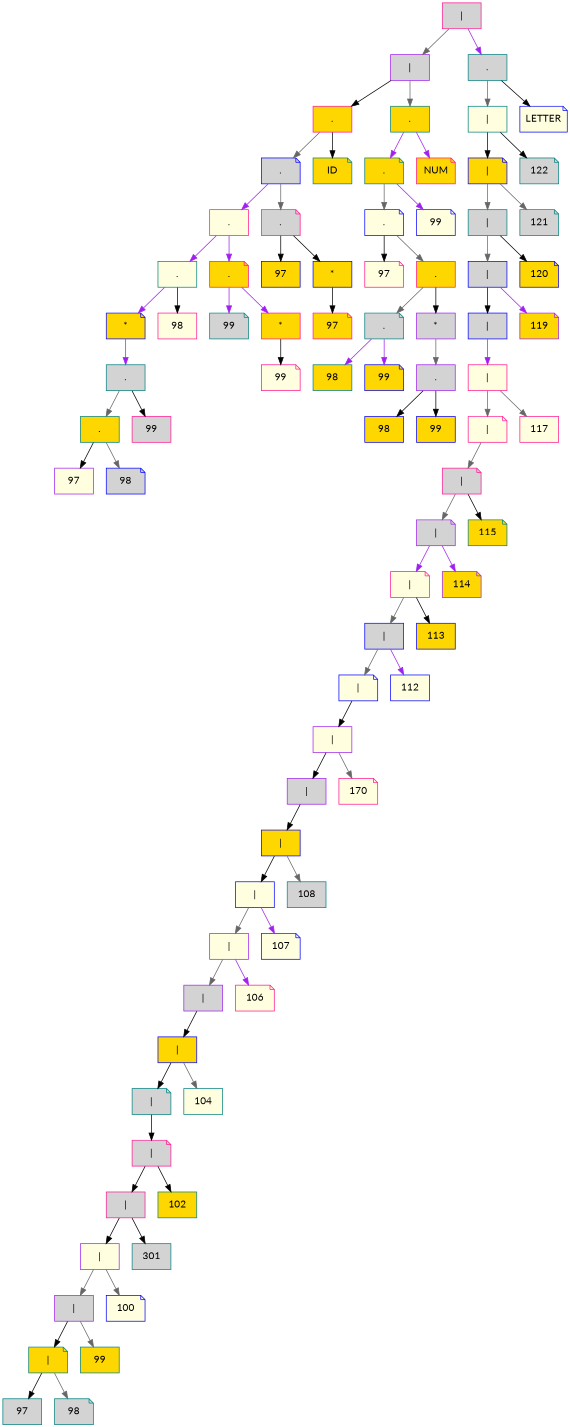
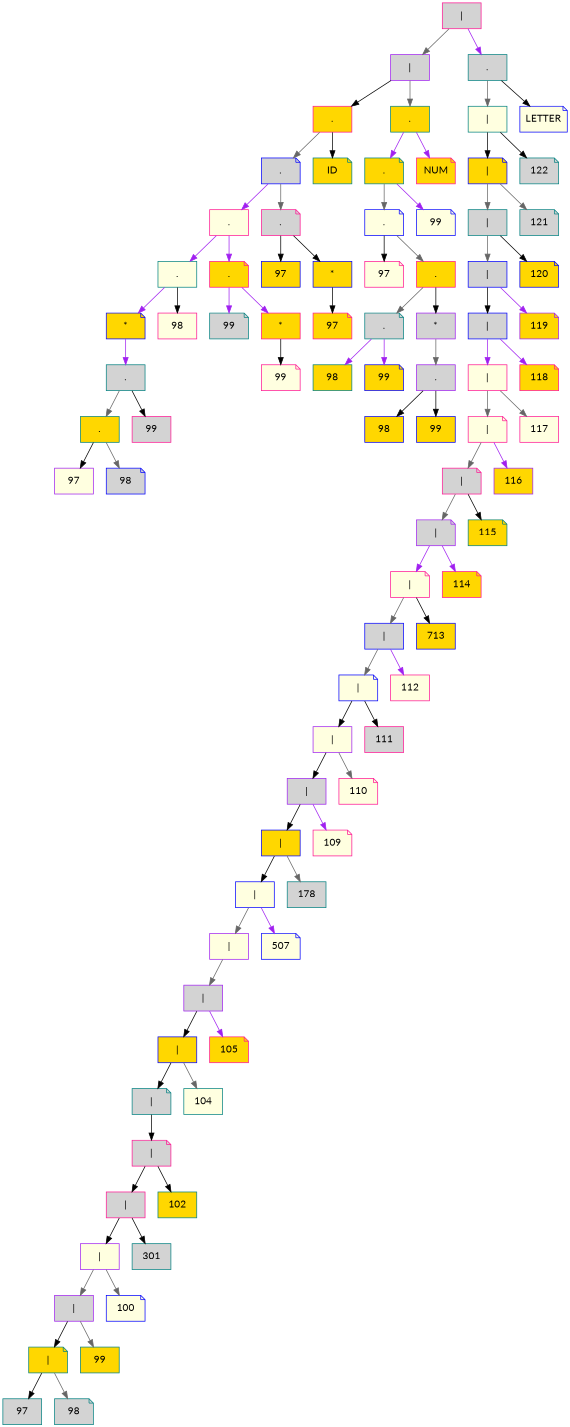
none -> (539, 378)
none -> (513, 481)
(462, 584) -> (462, 584)
(436, 636) -> (436, 636)
(410, 688) -> (410, 688)
none -> (384, 740)
(358, 791) -> (358, 791)
none -> (332, 843)
(307, 895) -> (307, 895)
(281, 946) -> (281, 946)
(255, 998) -> none
none -> (229, 1050)
